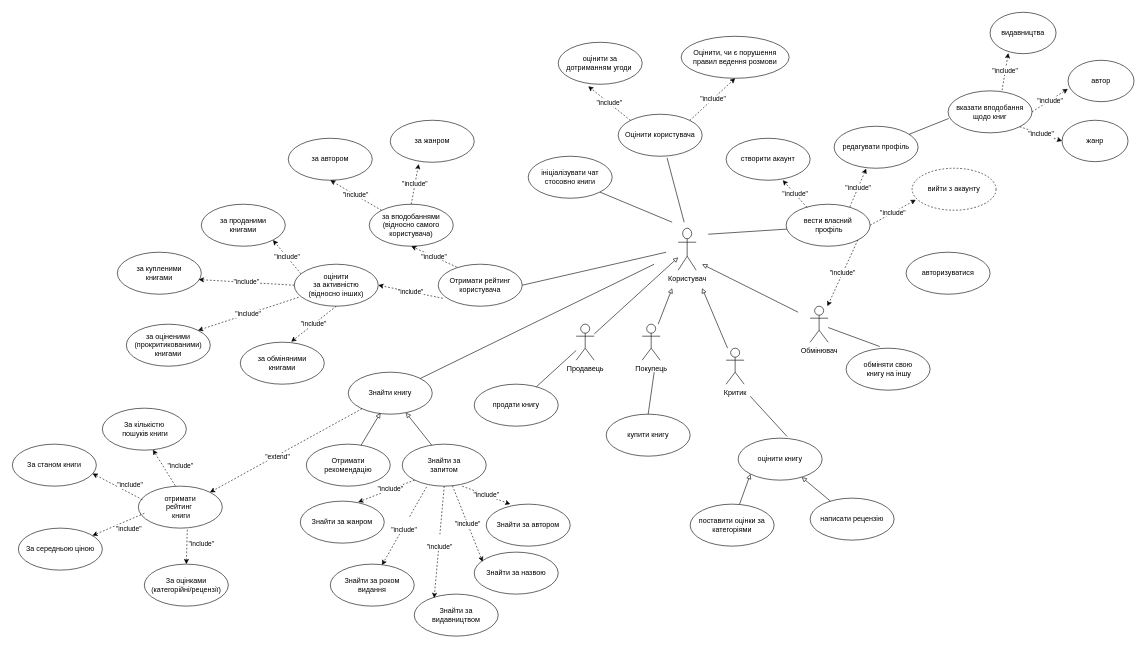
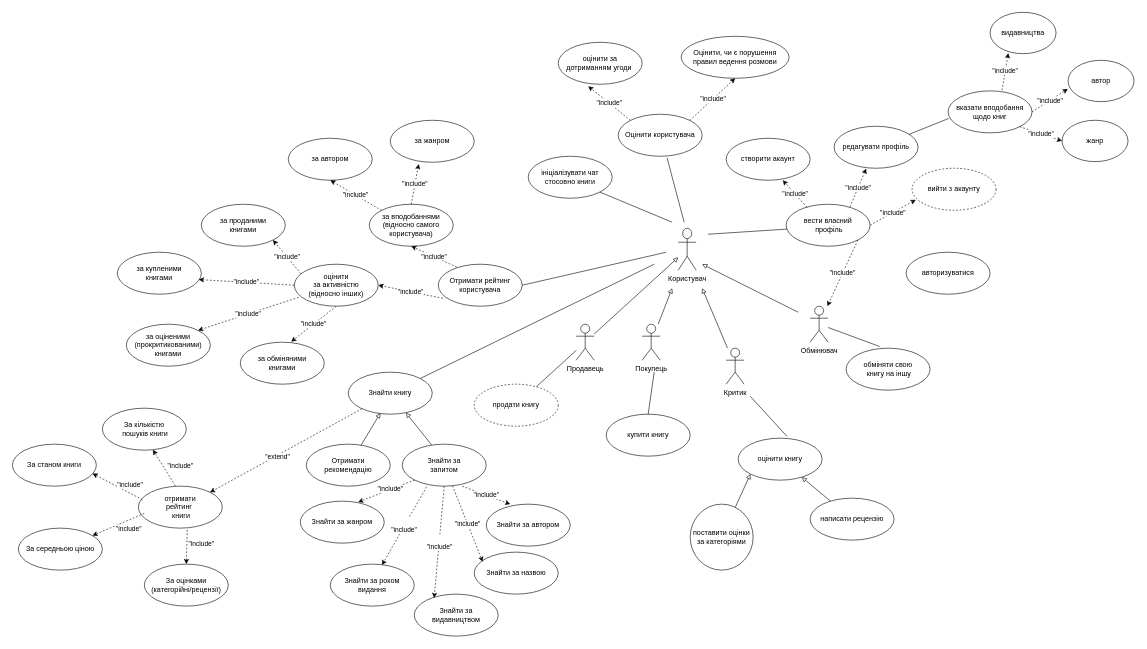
(516, 405) -> (516, 405)
(732, 525) -> (722, 537)
